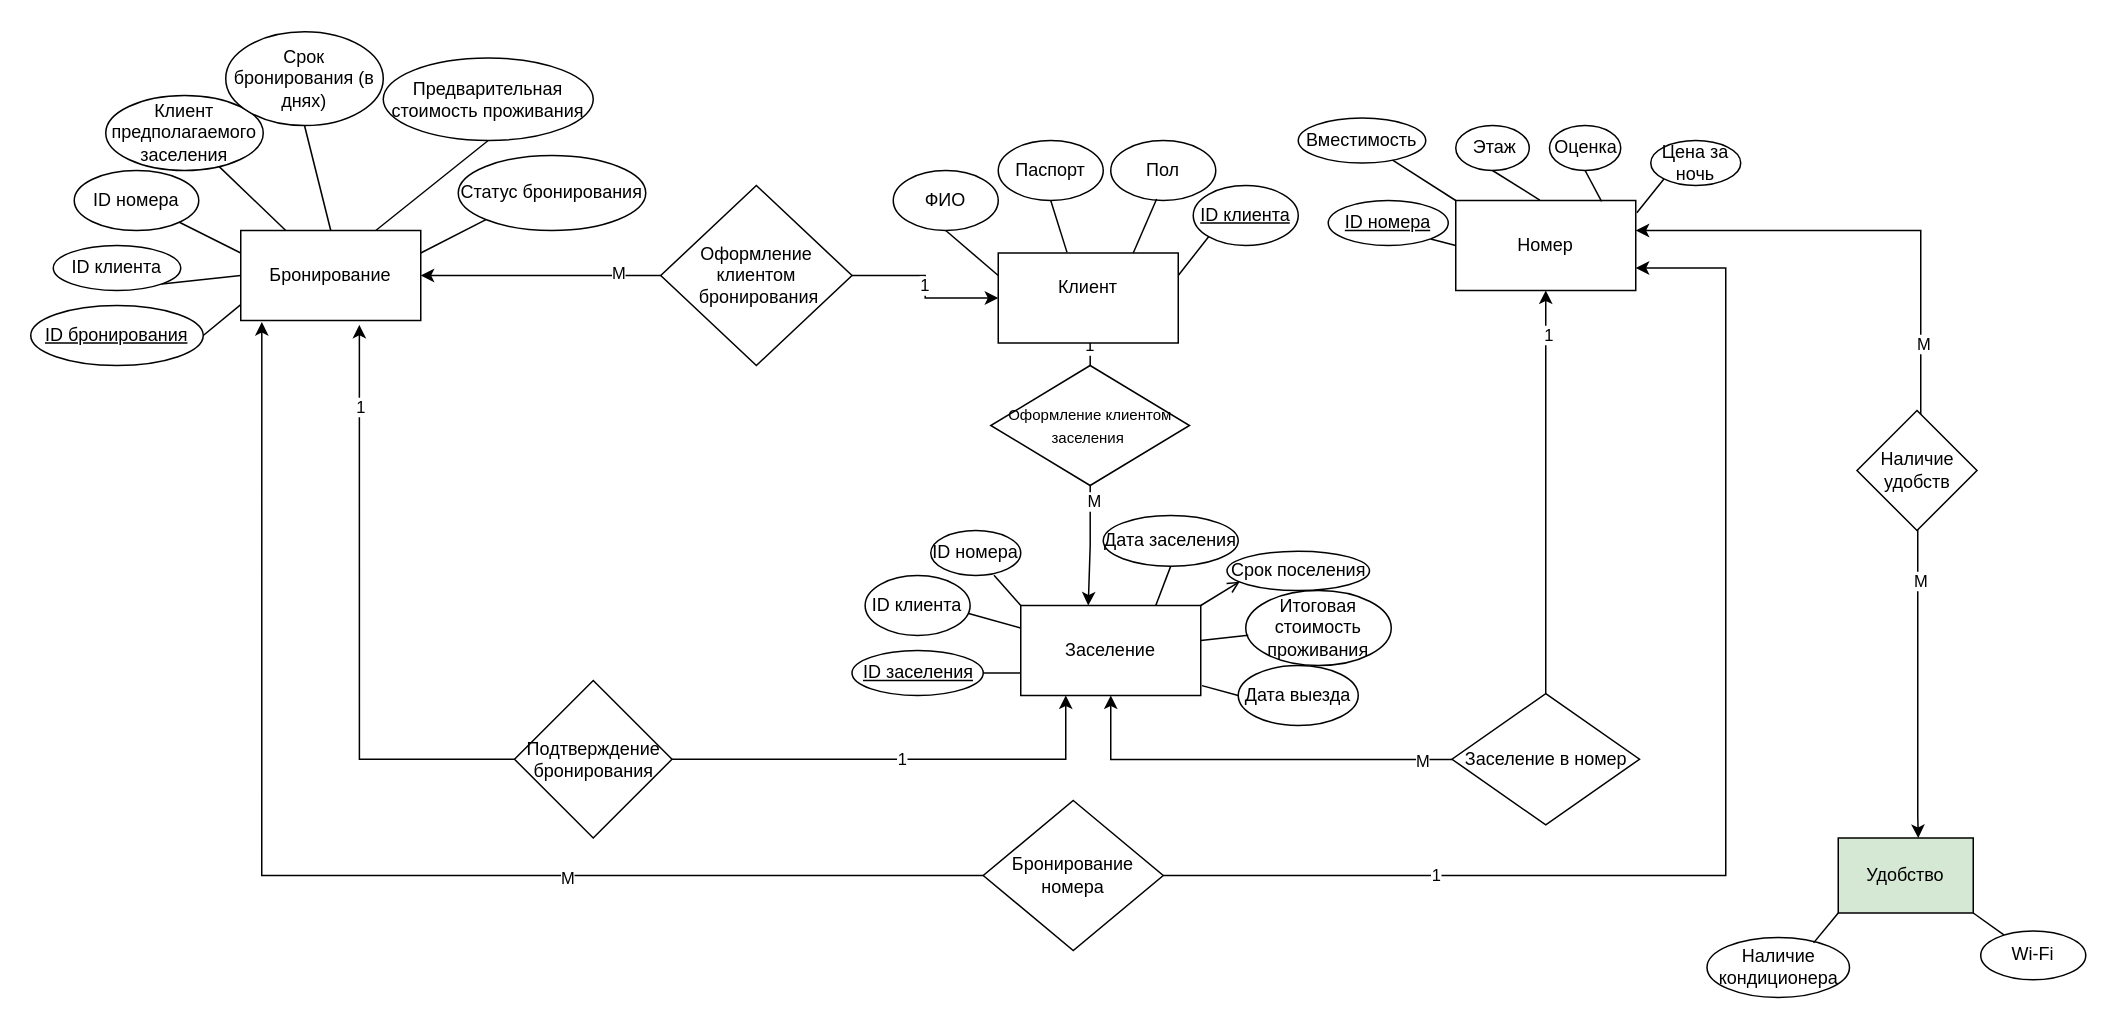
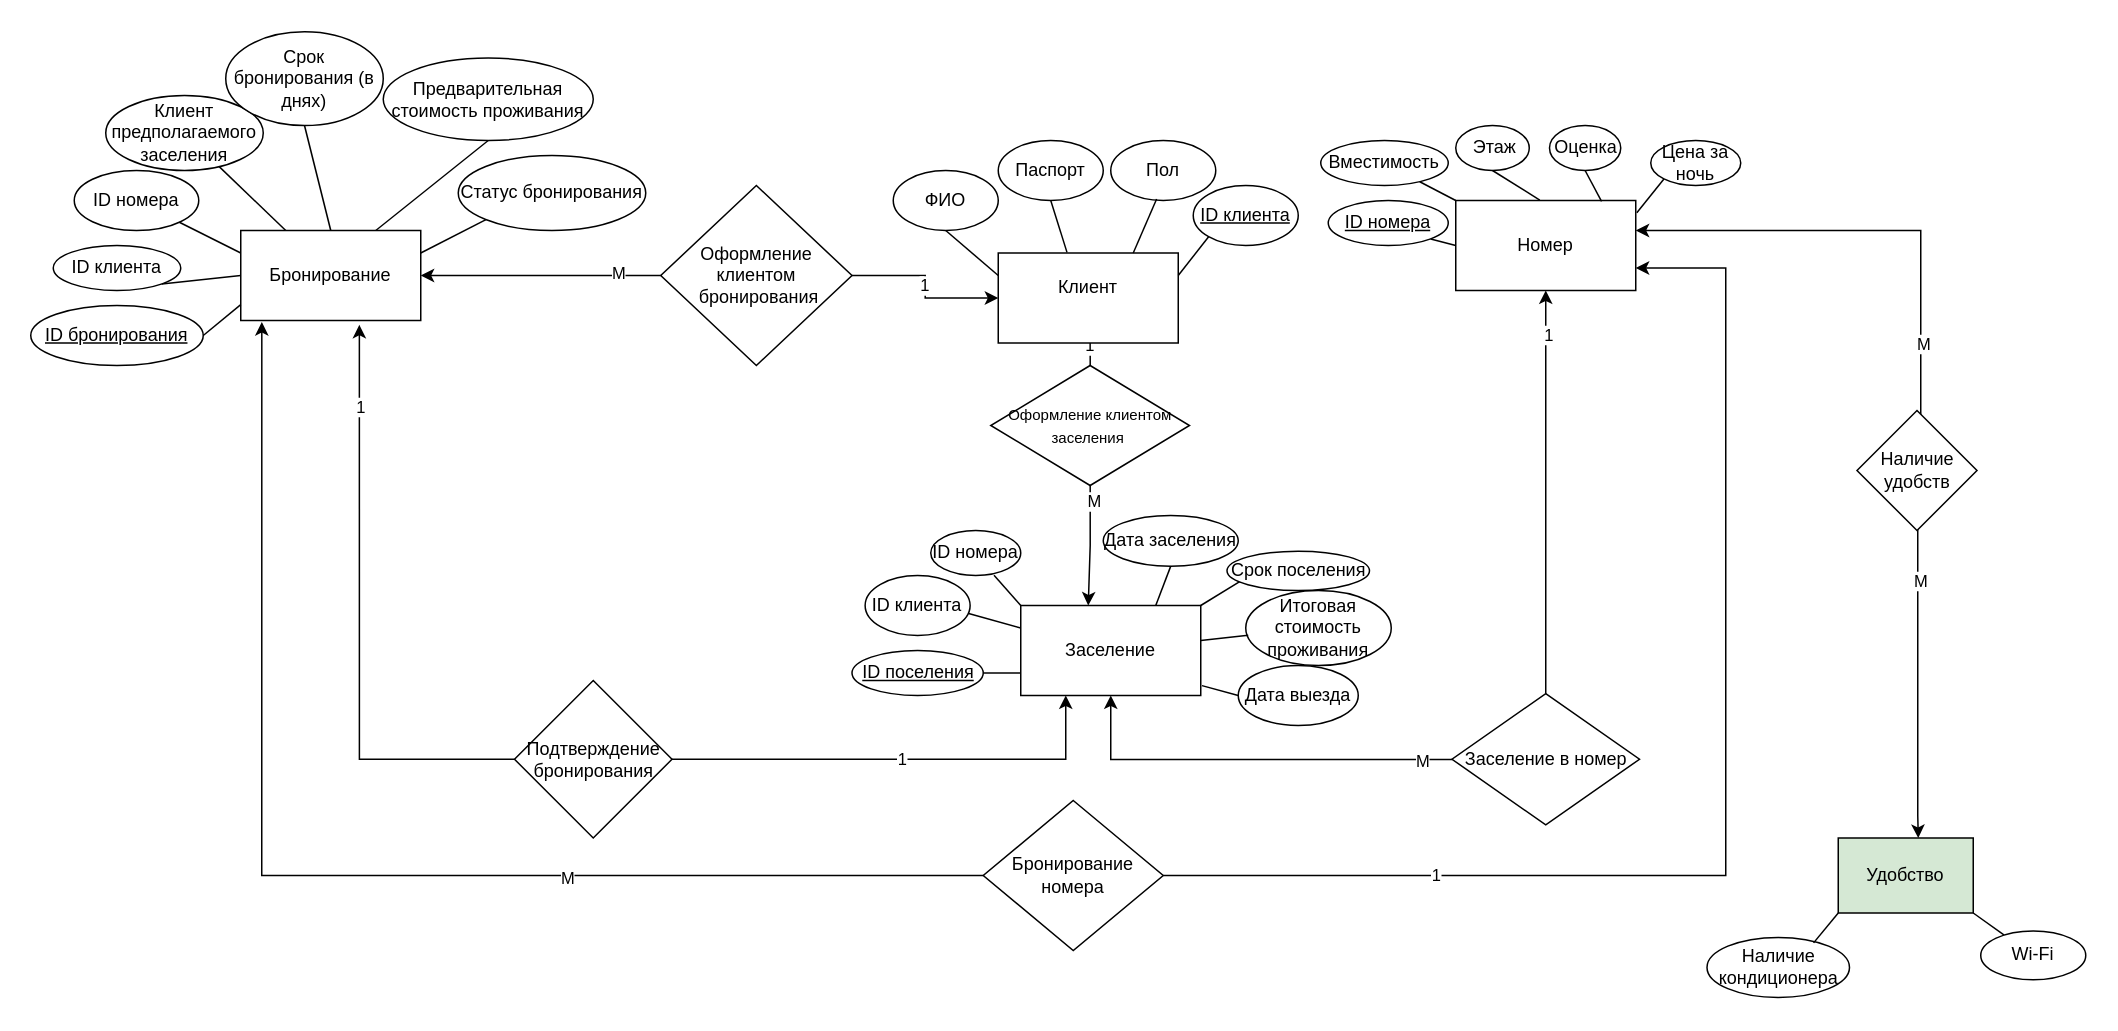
(1362, 140) -> (1385, 163)
(1233, 585) -> (1234, 585)
(919, 673) -> (919, 673)
